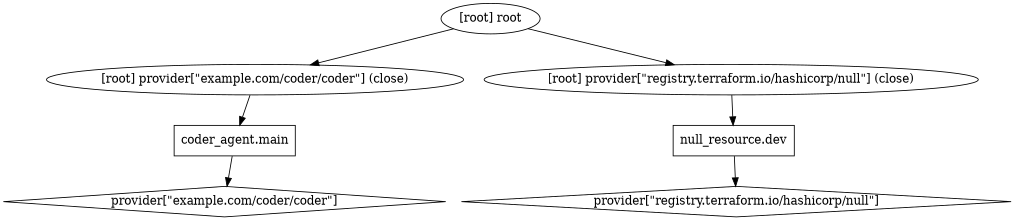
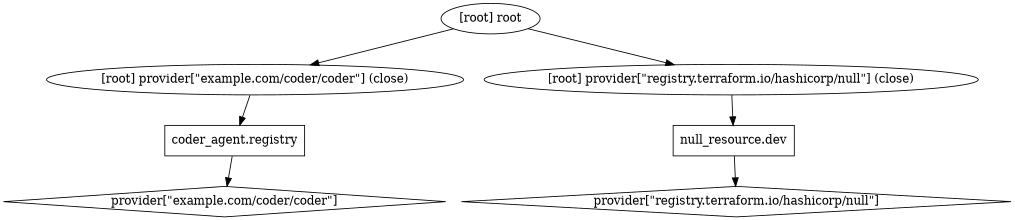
(235, 141) -> (235, 141)
